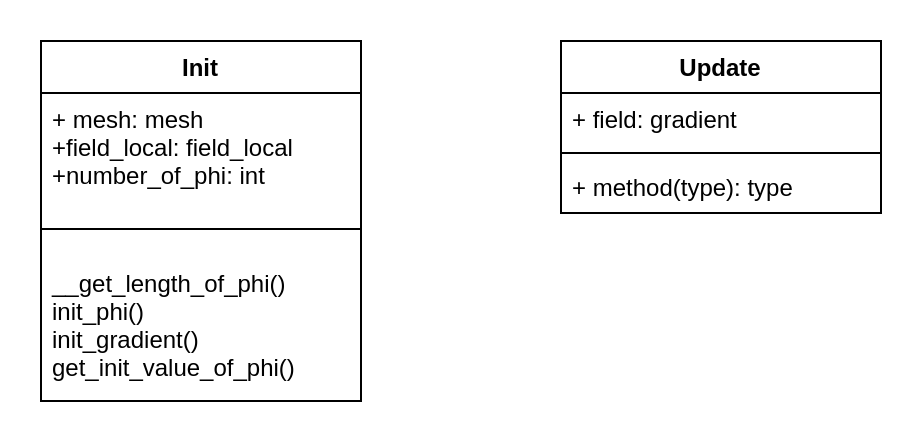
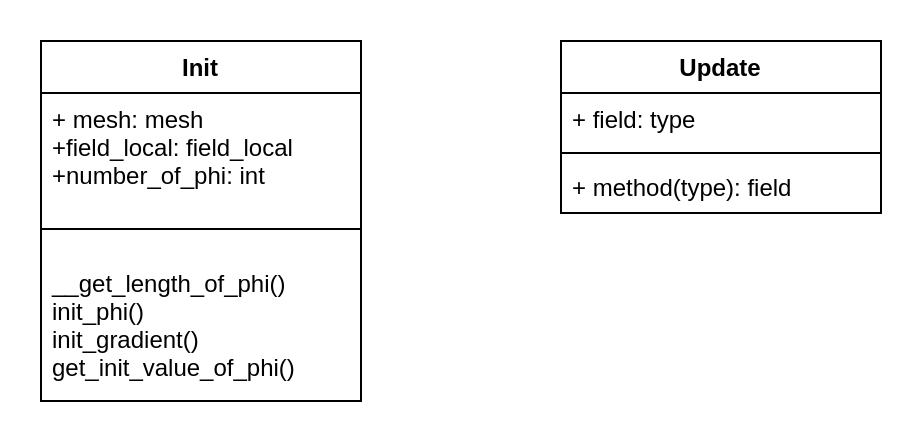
(668, 120) -> (644, 120)
(697, 188) -> (698, 188)
